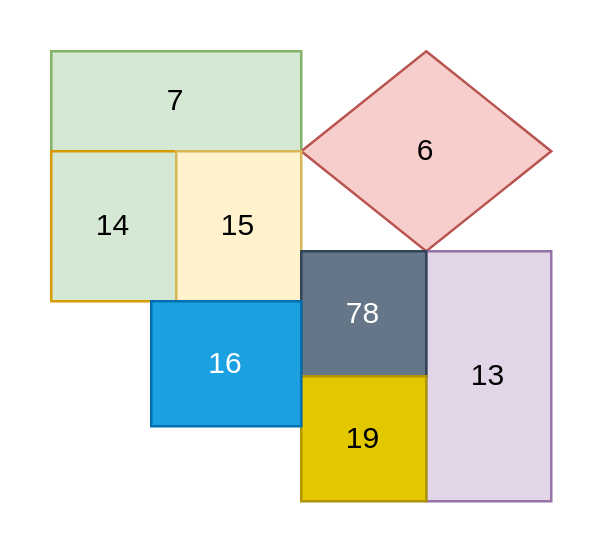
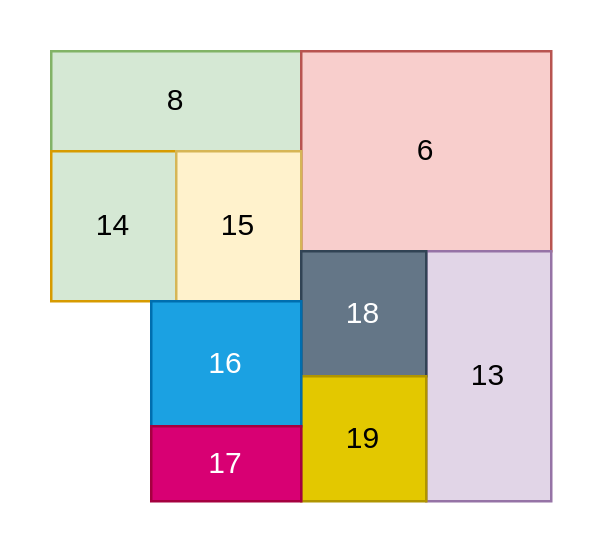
(176, 101) -> (176, 101)
(426, 151) -> (426, 151)
(364, 314) -> (364, 314)
none -> (226, 464)
